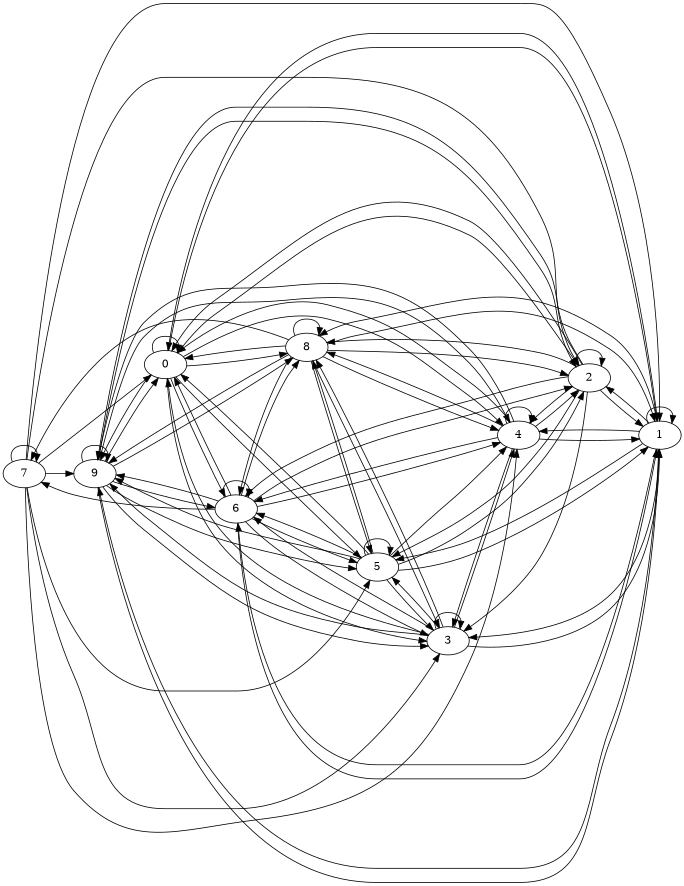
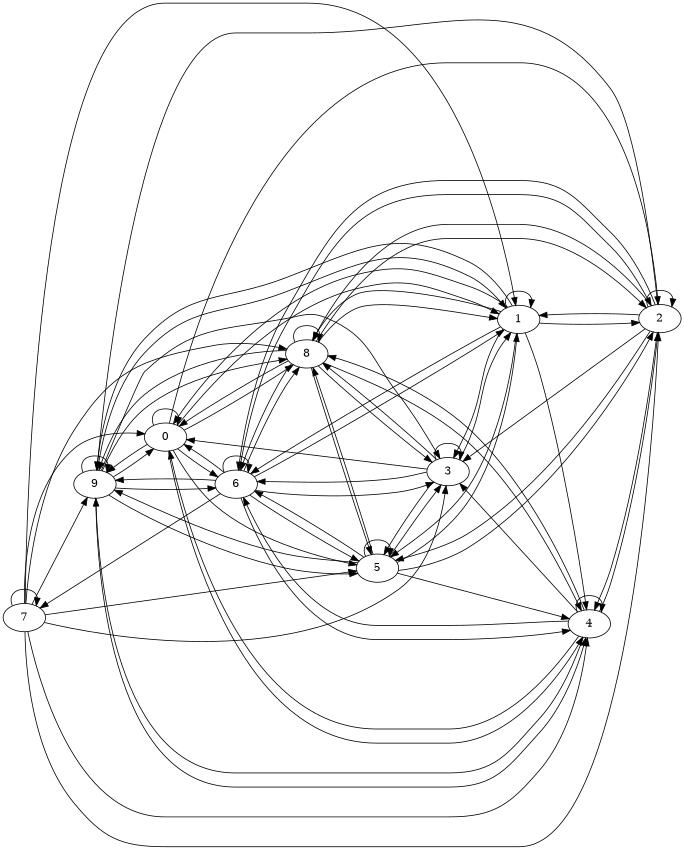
(277, 121) -> none
(392, 203) -> none
(109, 352) -> (90, 408)
(585, 440) -> none
(274, 461) -> none
(484, 542) -> none
(230, 554) -> none
(257, 596) -> none
